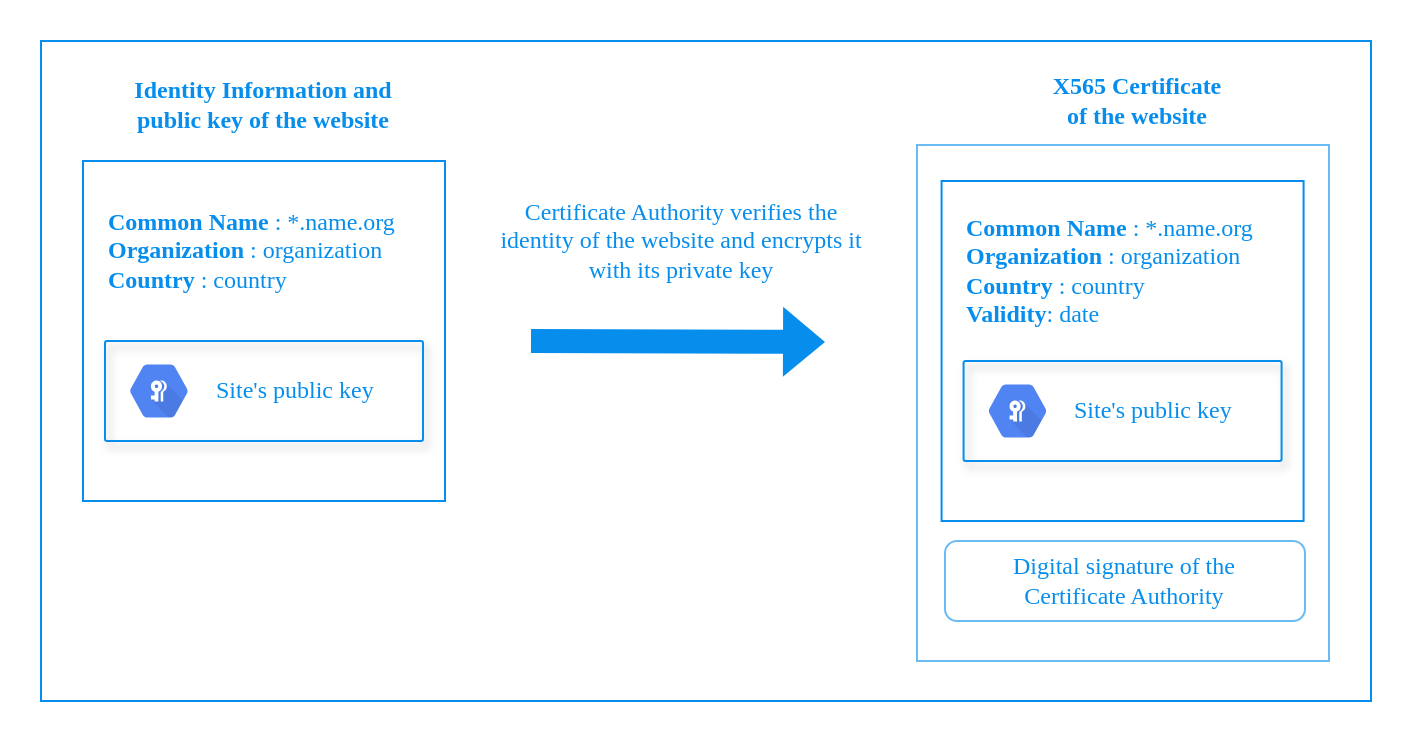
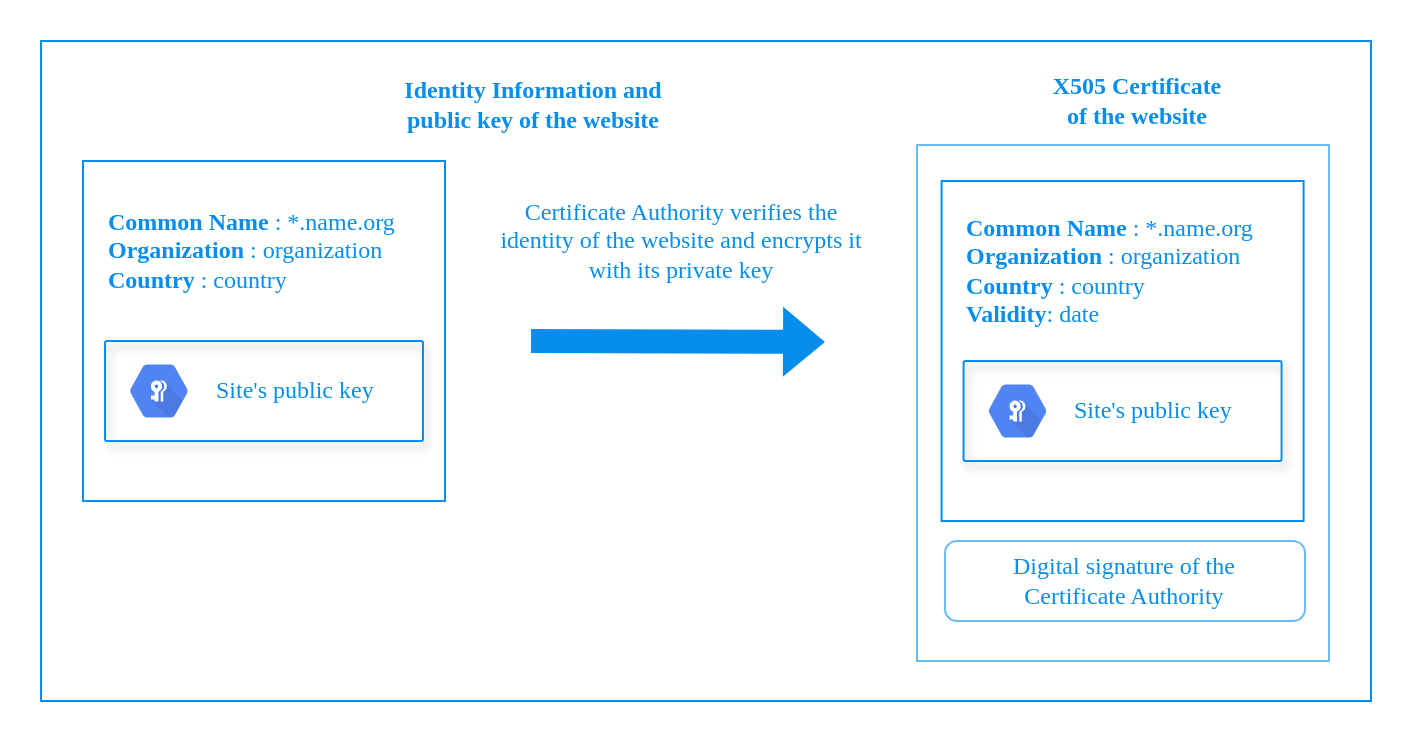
(1138, 101) -> (1138, 101)
(264, 105) -> (534, 105)
